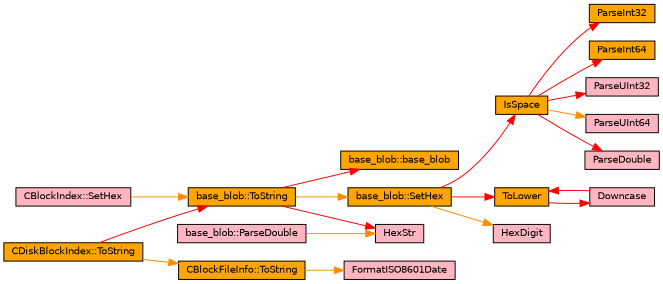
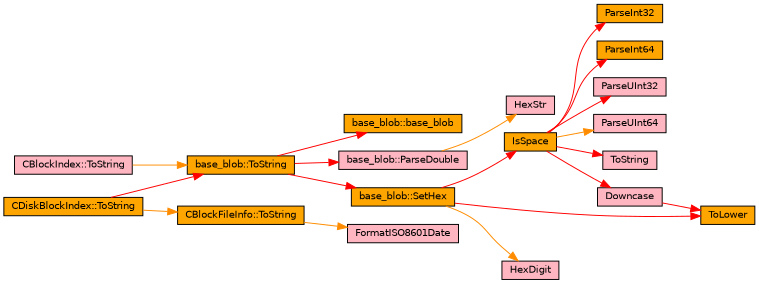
(622, 160) -> (630, 160)
(73, 197) -> (73, 165)
(317, 197) -> (317, 180)
(564, 203) -> (574, 167)
(324, 216) -> (312, 163)
